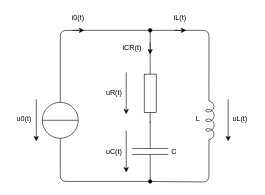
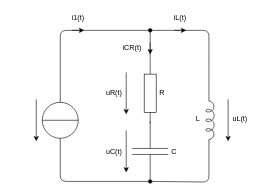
(78, 18) -> (78, 18)
none -> (162, 93)
(24, 119) -> none
